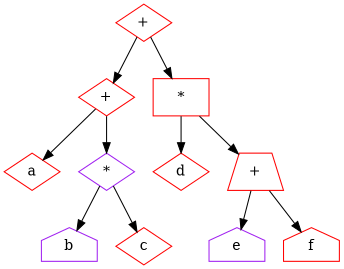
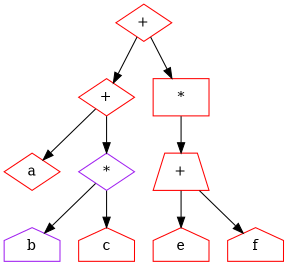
(181, 172) -> none
(144, 246) -> (107, 246)
(237, 246) -> (181, 246)
